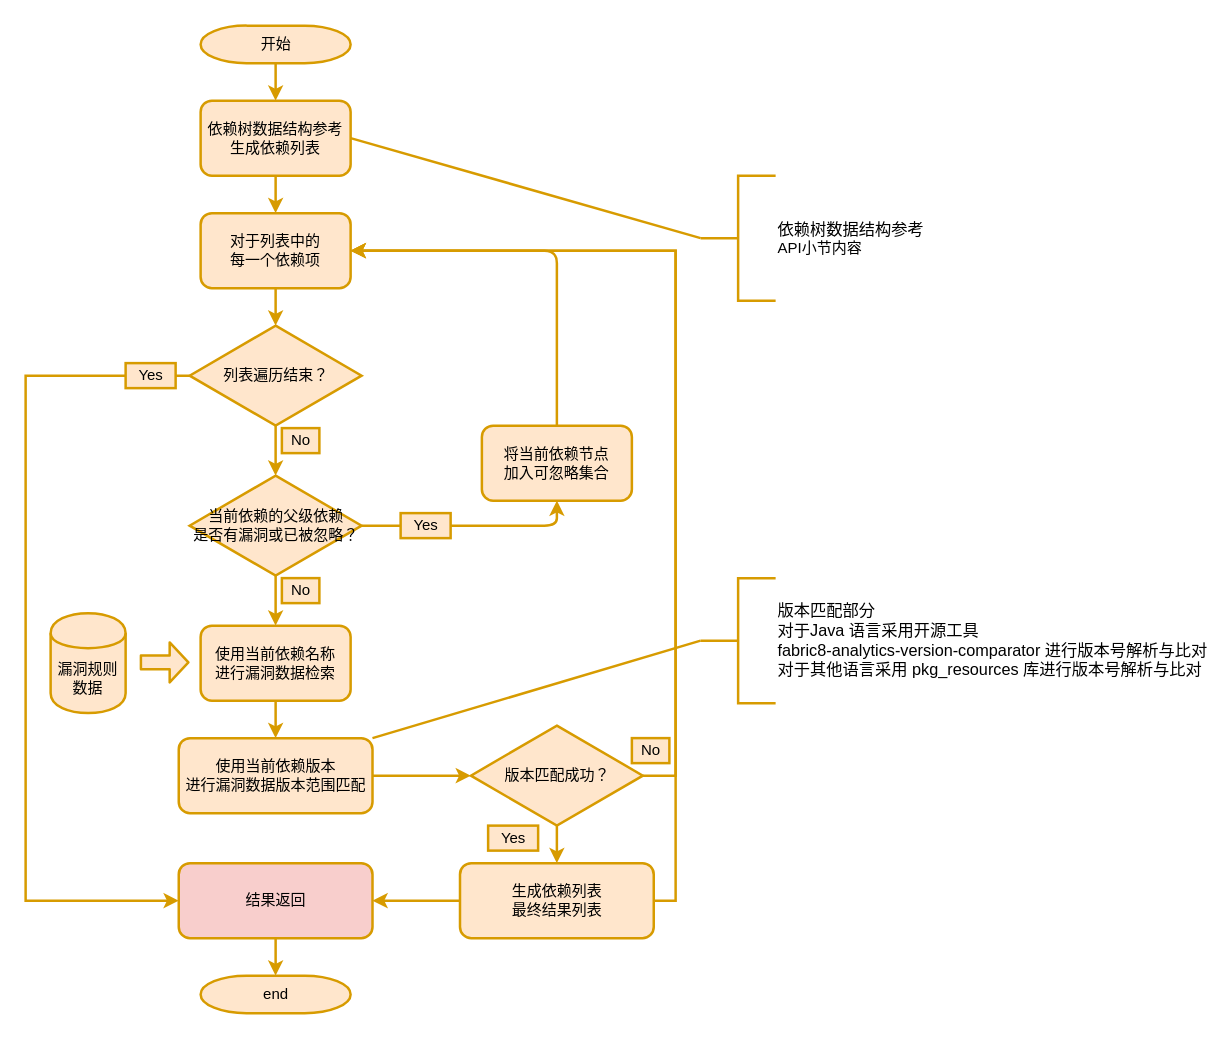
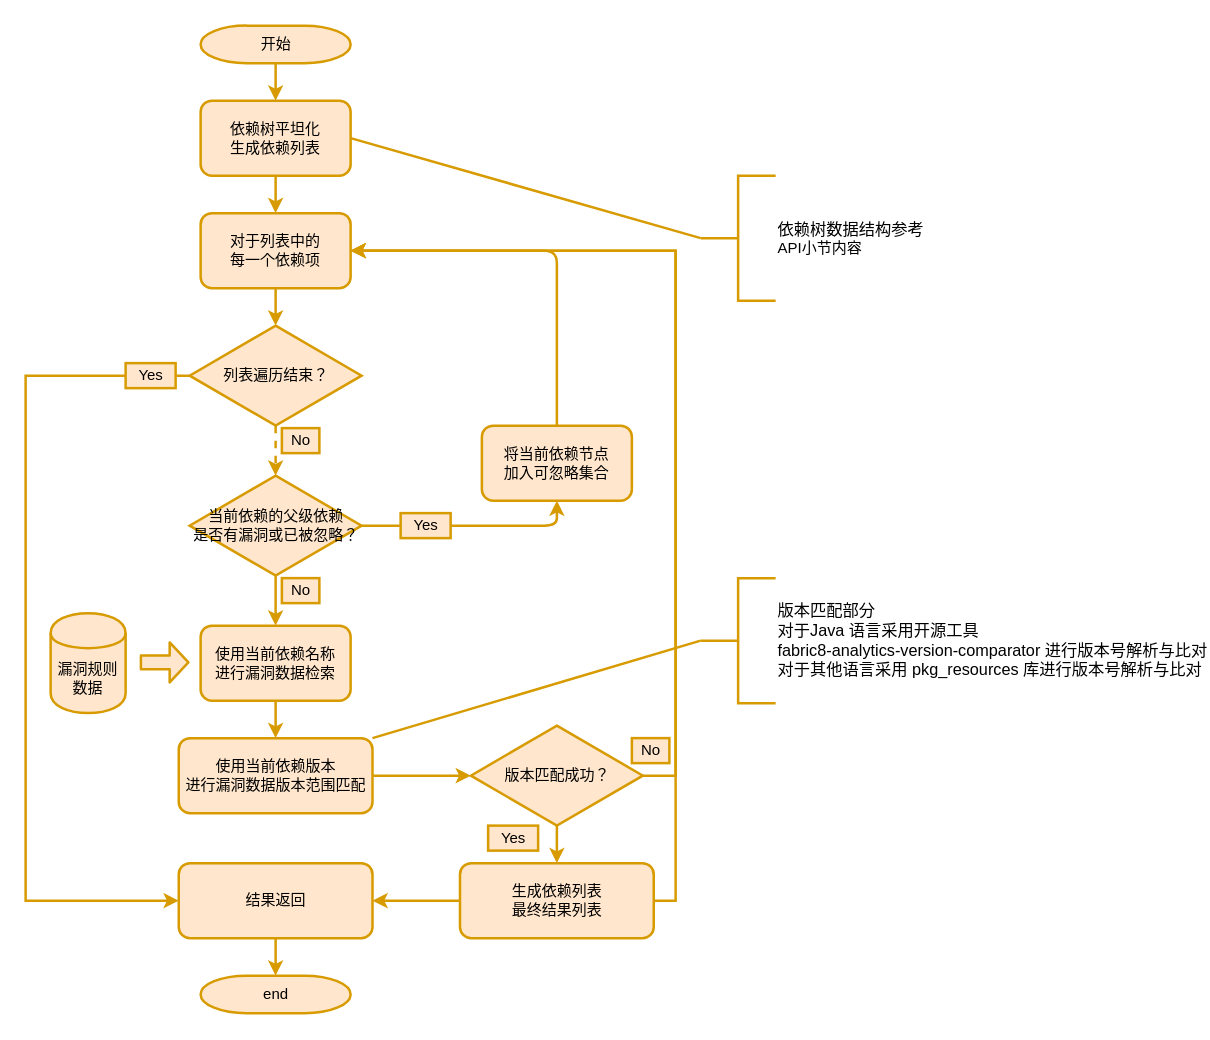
(276, 138) -> (276, 138)
(276, 448) -> (276, 448)
(276, 901) -> (276, 901)
